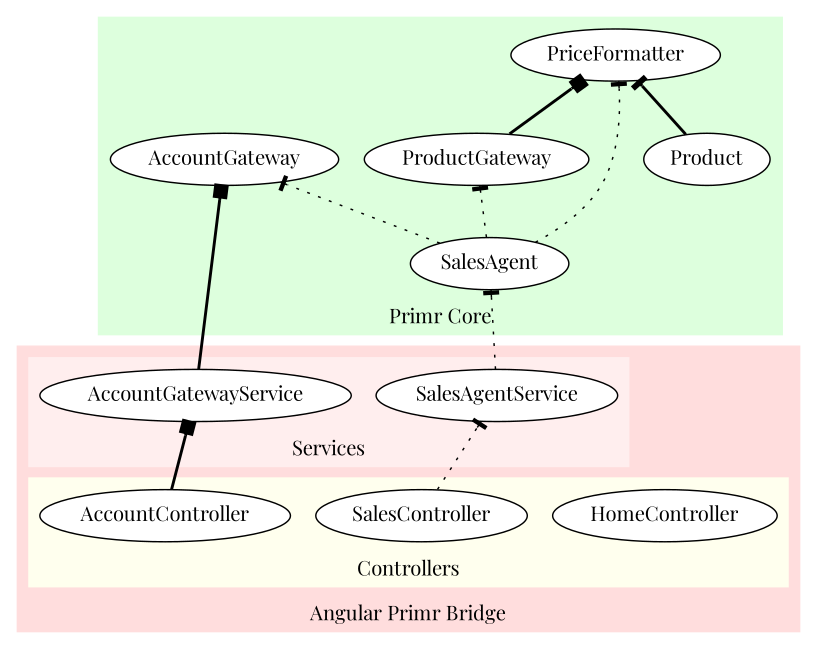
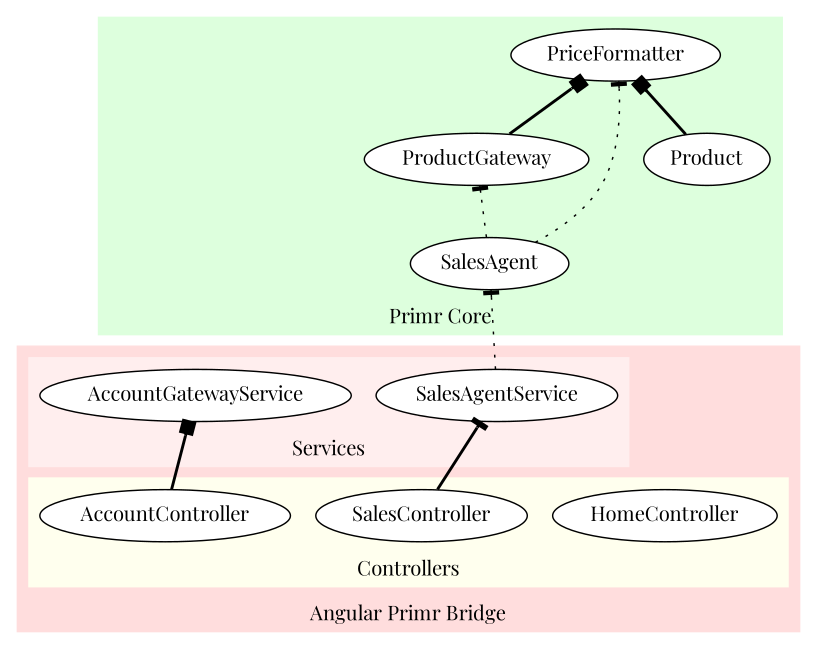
(664, 110) -> (664, 110)
(225, 159) -> none
(458, 457) -> (458, 457)
